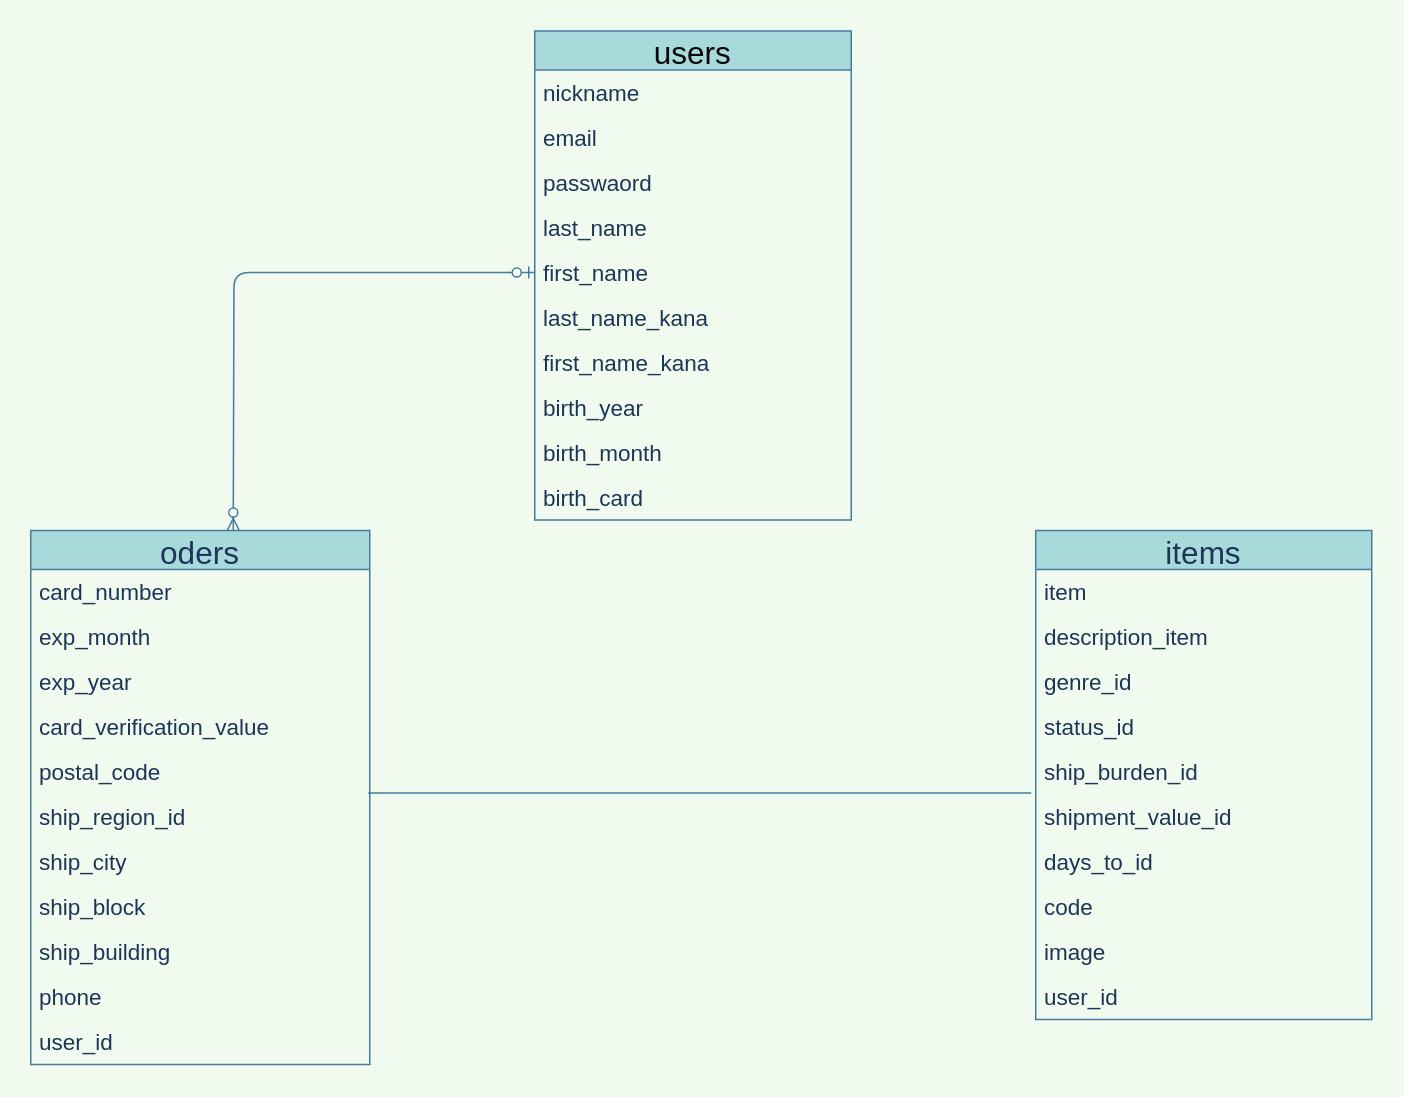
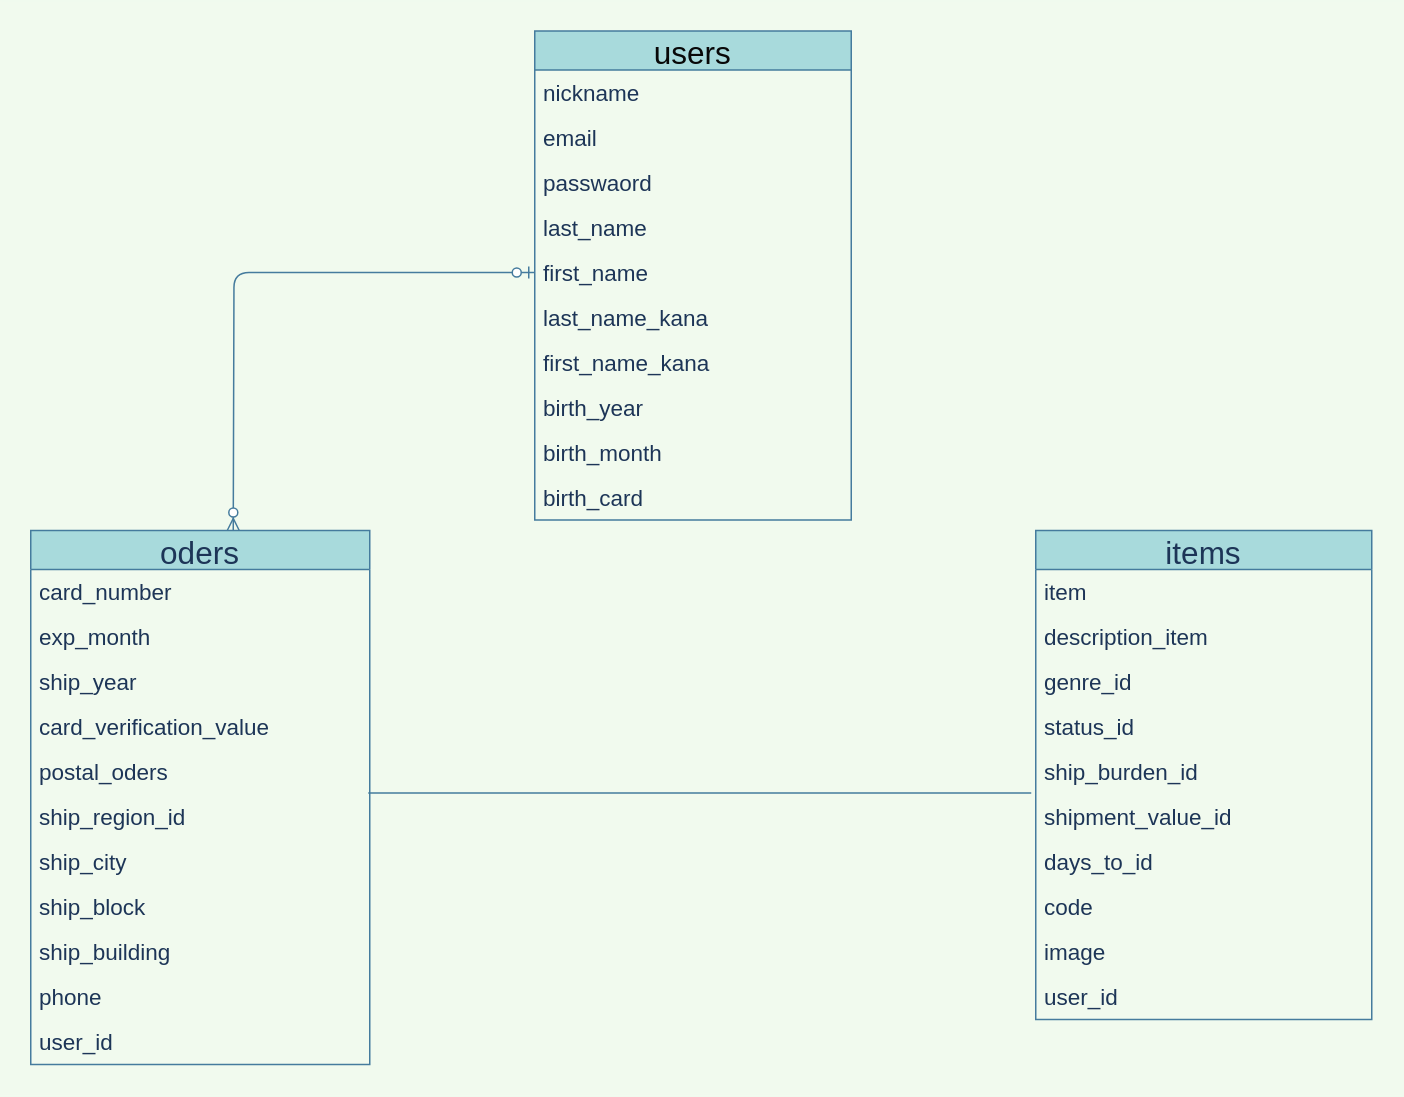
(89, 683) -> (93, 683)
(105, 773) -> (112, 773)
